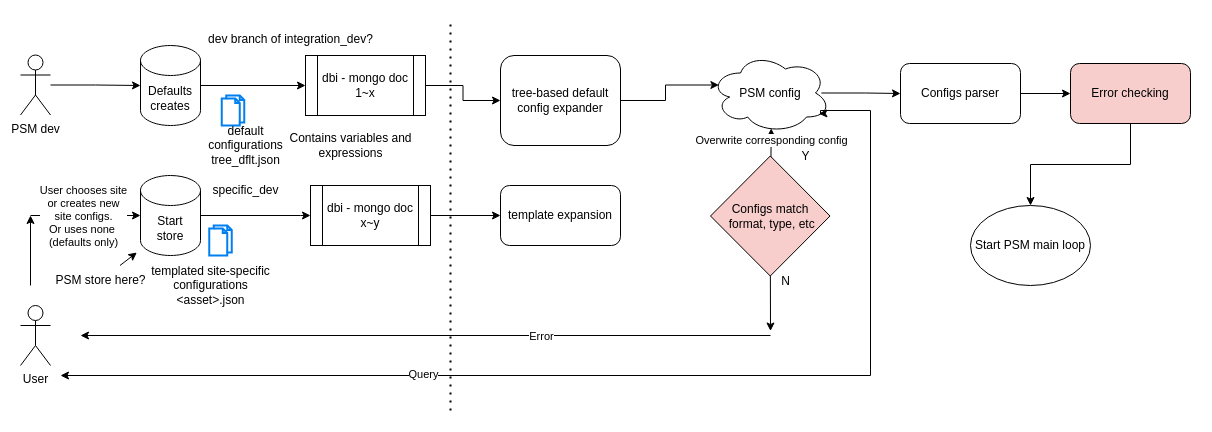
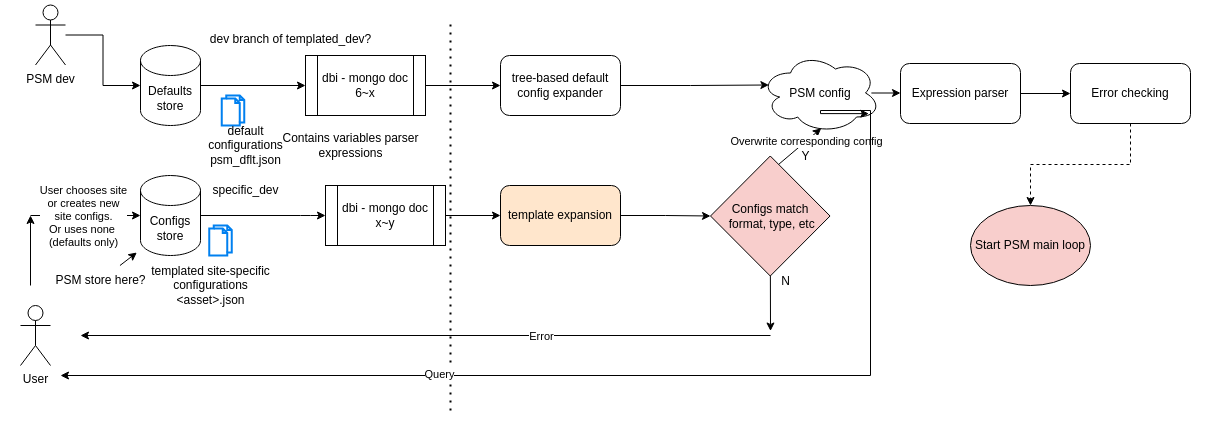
(291, 40) -> (291, 40)
(36, 85) -> (51, 35)
(366, 86) -> (366, 86)
(771, 93) -> (821, 93)
(961, 94) -> (961, 94)
(1131, 94) -> (1131, 94)
(171, 99) -> (171, 99)
(561, 101) -> (561, 86)
(246, 146) -> (246, 146)
(351, 146) -> (351, 146)
(1085, 165) -> (1085, 165)
(371, 216) -> (386, 216)
(561, 216) -> (561, 216)
none -> (662, 216)
(171, 229) -> (171, 229)
(1031, 246) -> (1031, 246)
